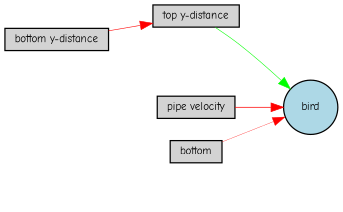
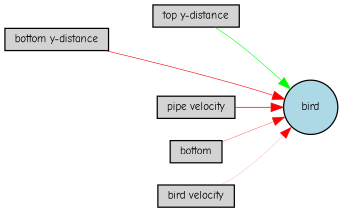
(124, 28) -> (190, 72)
none -> (196, 196)
